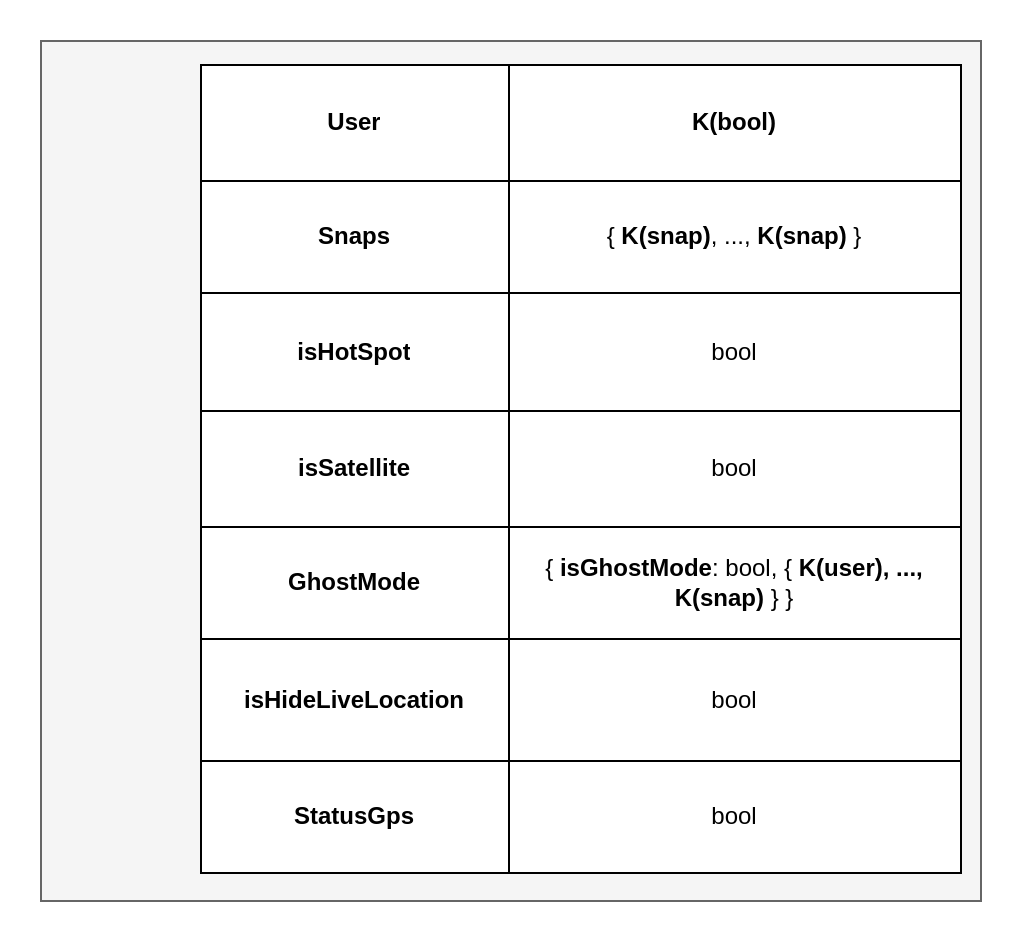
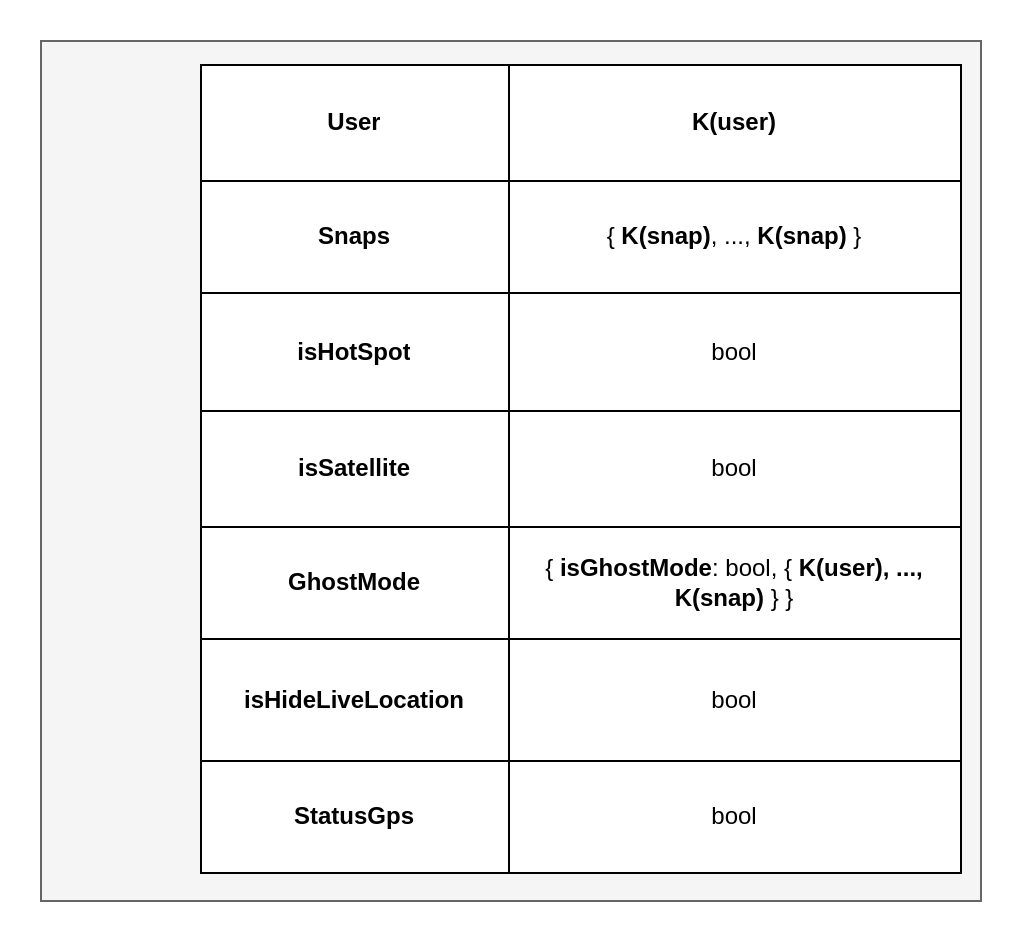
(735, 123) -> (735, 123)
